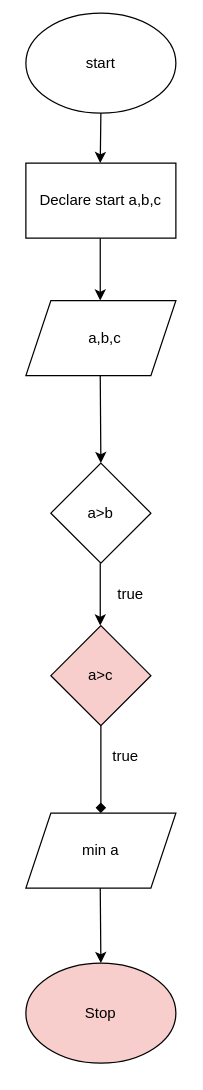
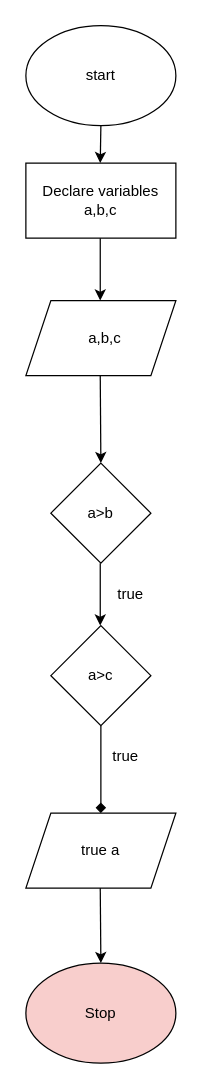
(101, 63) -> (101, 76)
(101, 201) -> (101, 201)
(101, 676) -> (101, 676)
(101, 851) -> (101, 851)
